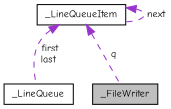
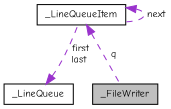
(35, 55) -> (67, 51)
